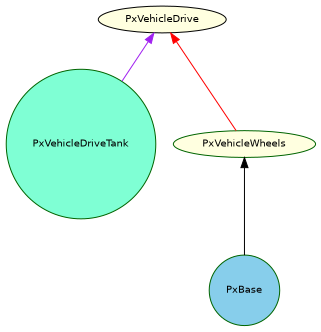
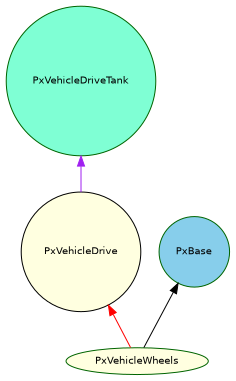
(162, 19) -> (81, 252)
(135, 61) -> (81, 179)
(244, 211) -> (159, 320)
